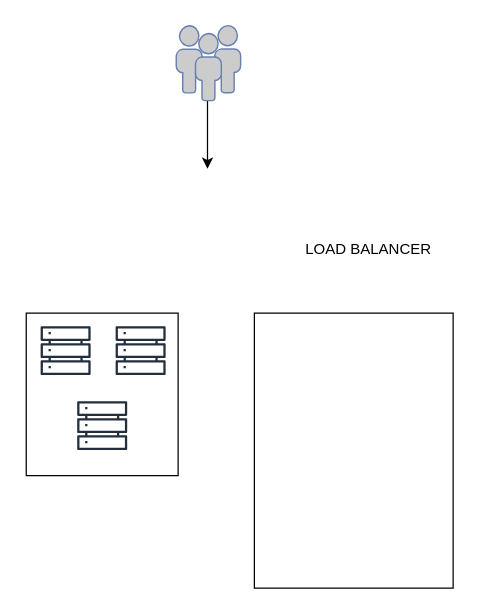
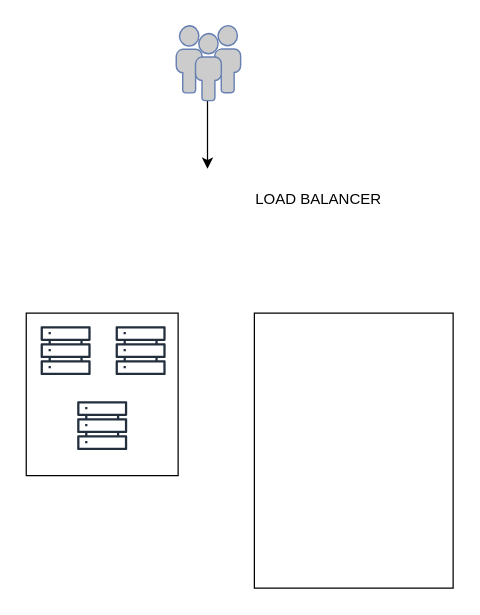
(368, 249) -> (318, 199)
